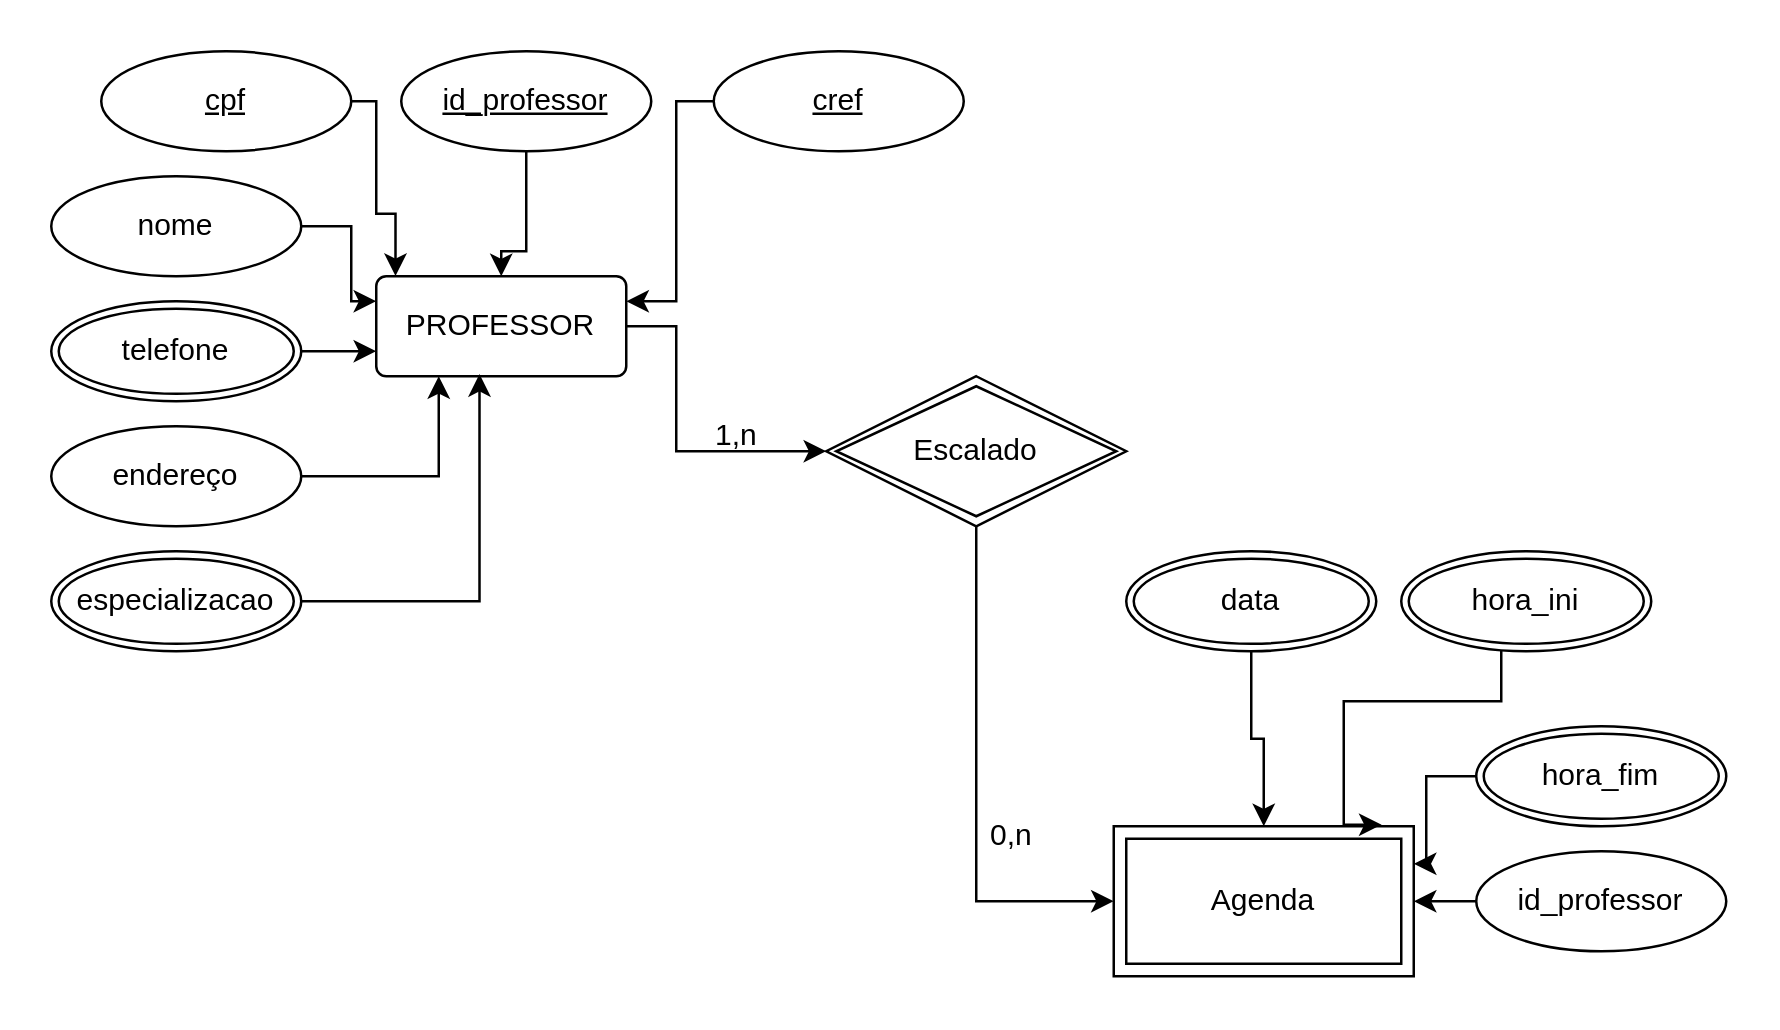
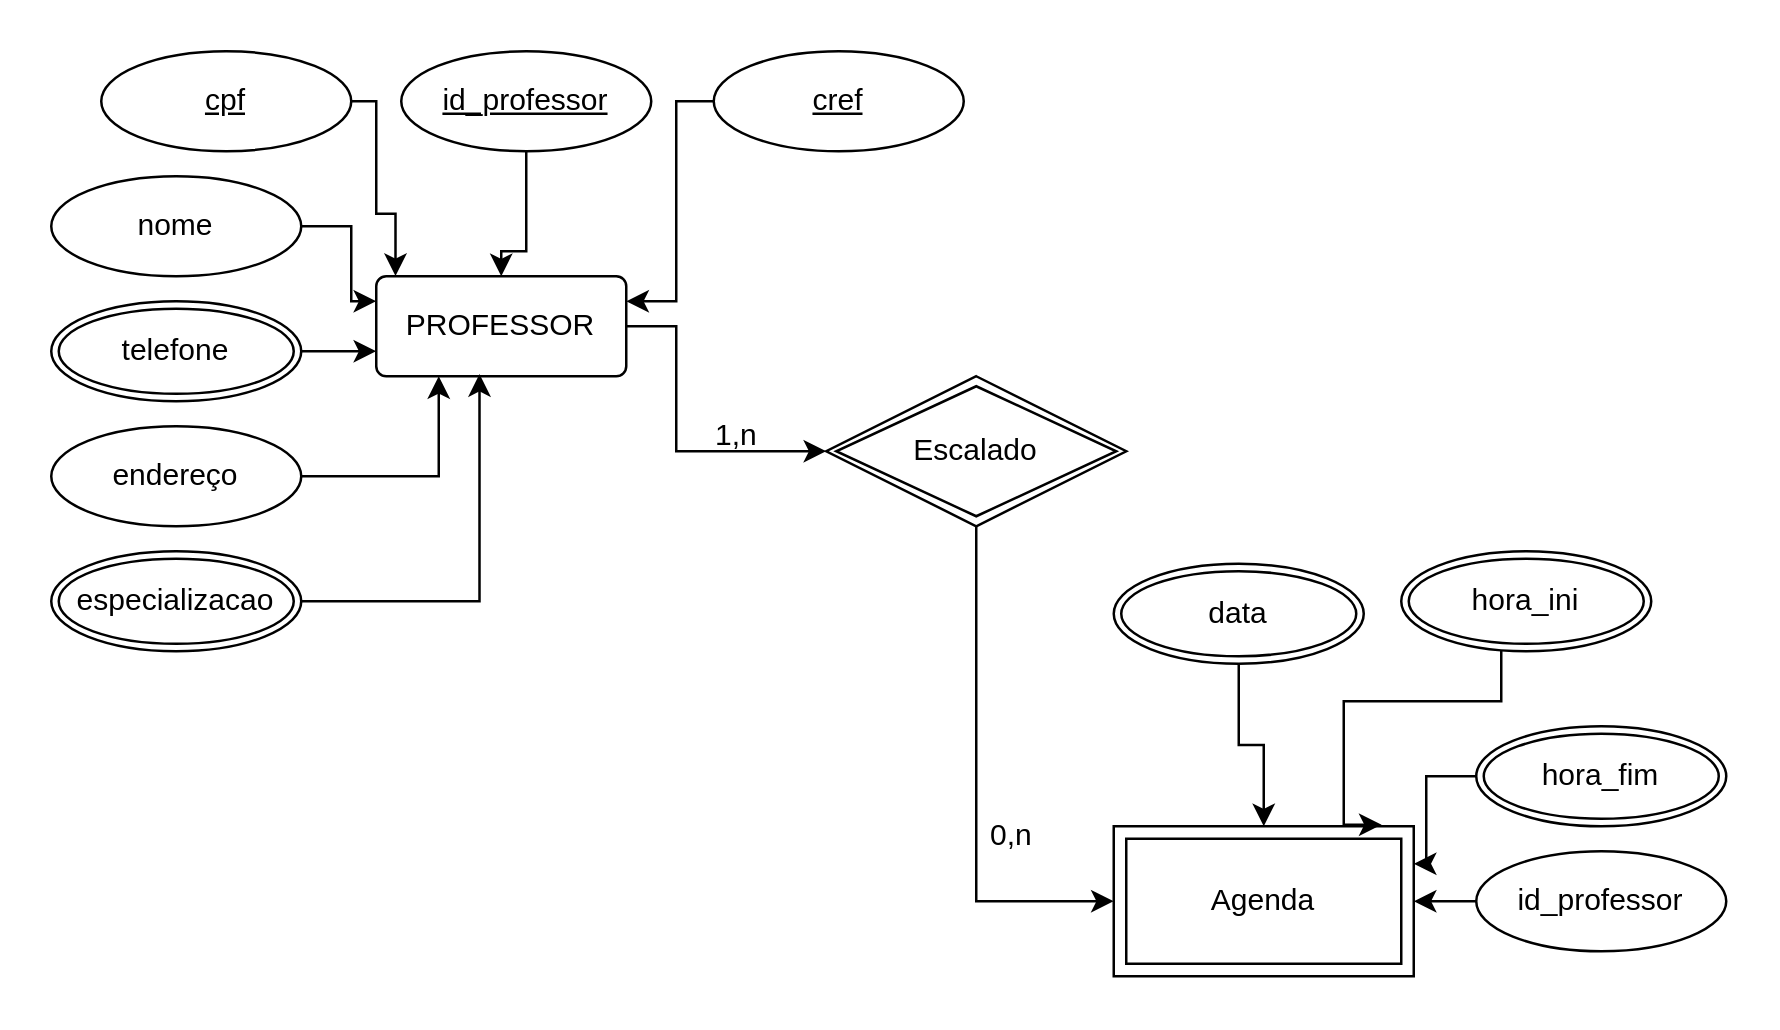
(1251, 601) -> (1239, 614)
